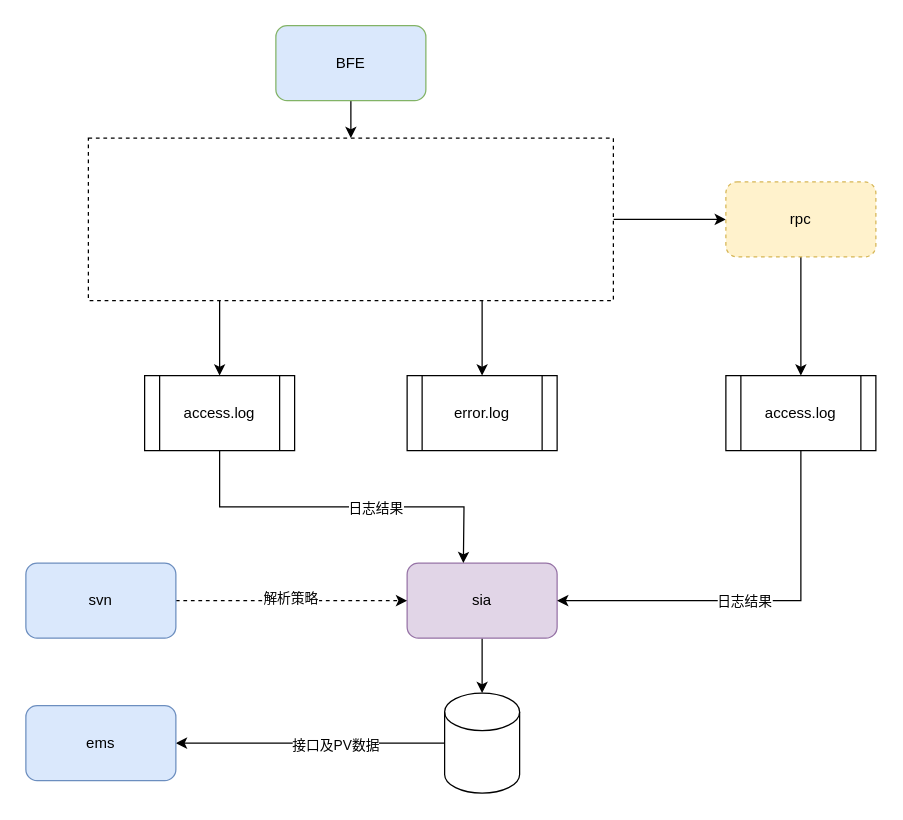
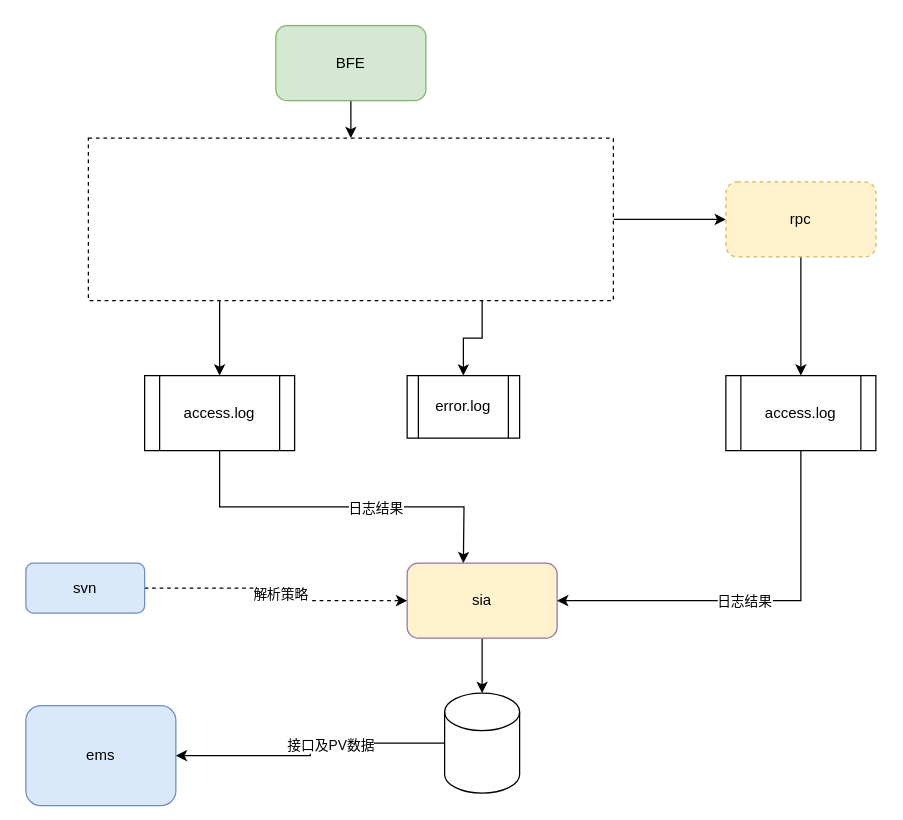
(351, 63) -> (351, 63)
(482, 413) -> (463, 407)
(101, 601) -> (85, 588)
(482, 601) -> (482, 601)
(101, 743) -> (101, 756)
